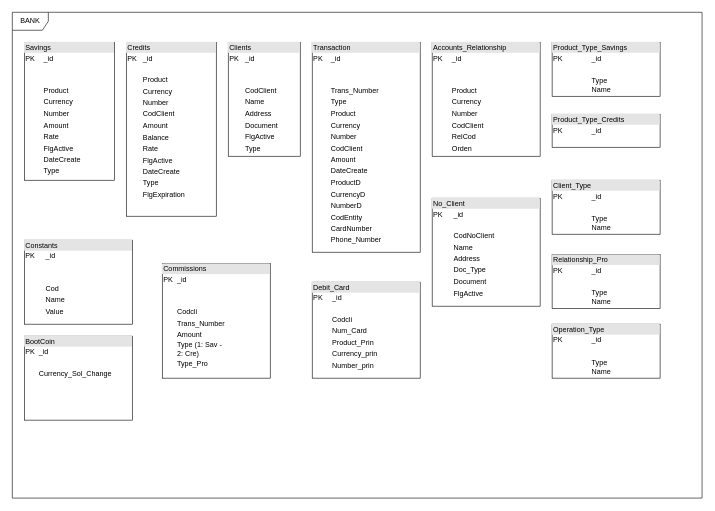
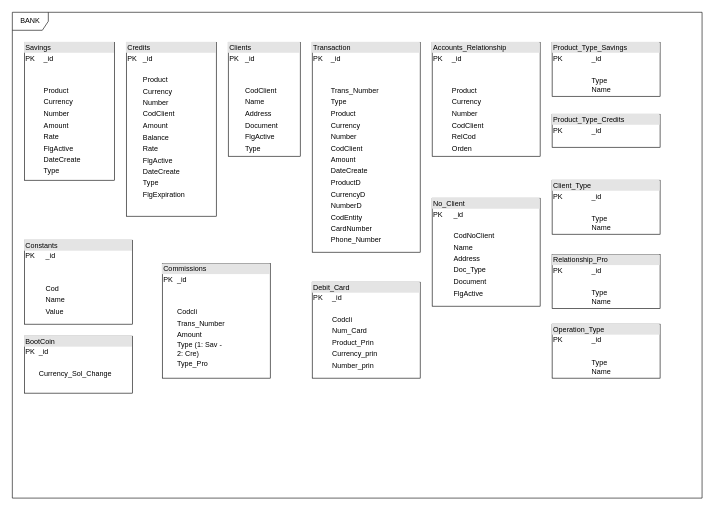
(78, 378) -> (78, 365)
